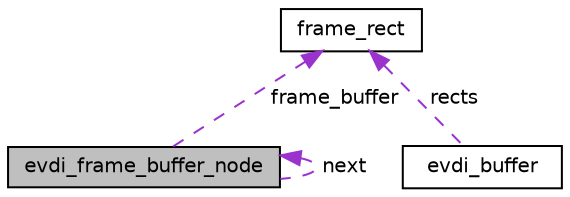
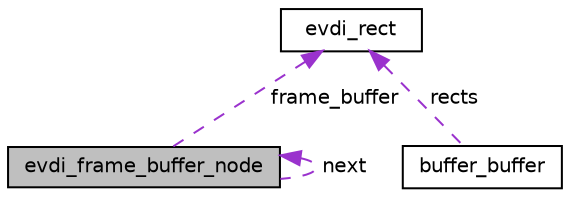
(351, 30) -> (351, 30)
(482, 167) -> (482, 167)
